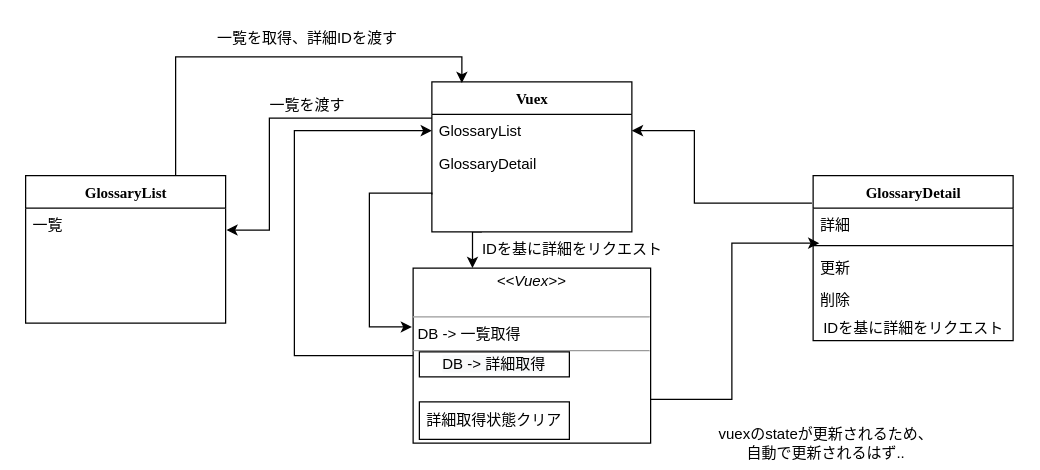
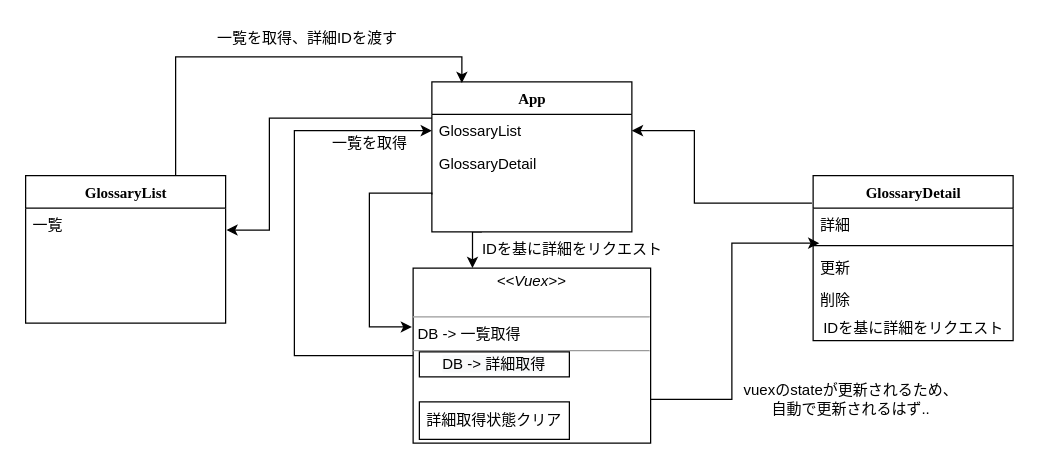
(533, 100) -> (533, 100)
(307, 106) -> none
none -> (369, 143)
(826, 443) -> (851, 399)
